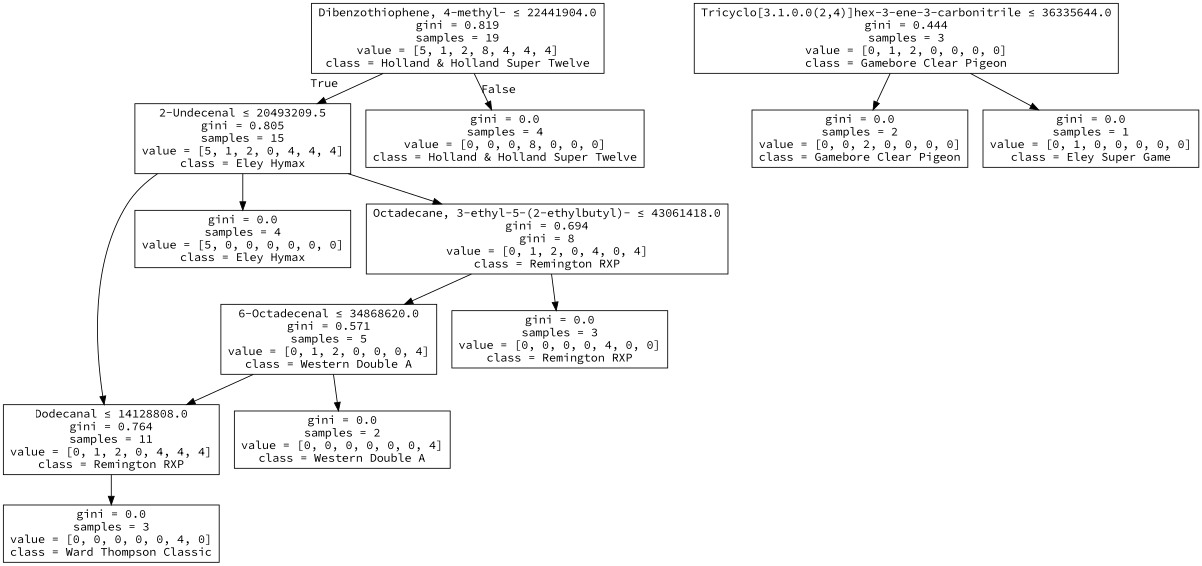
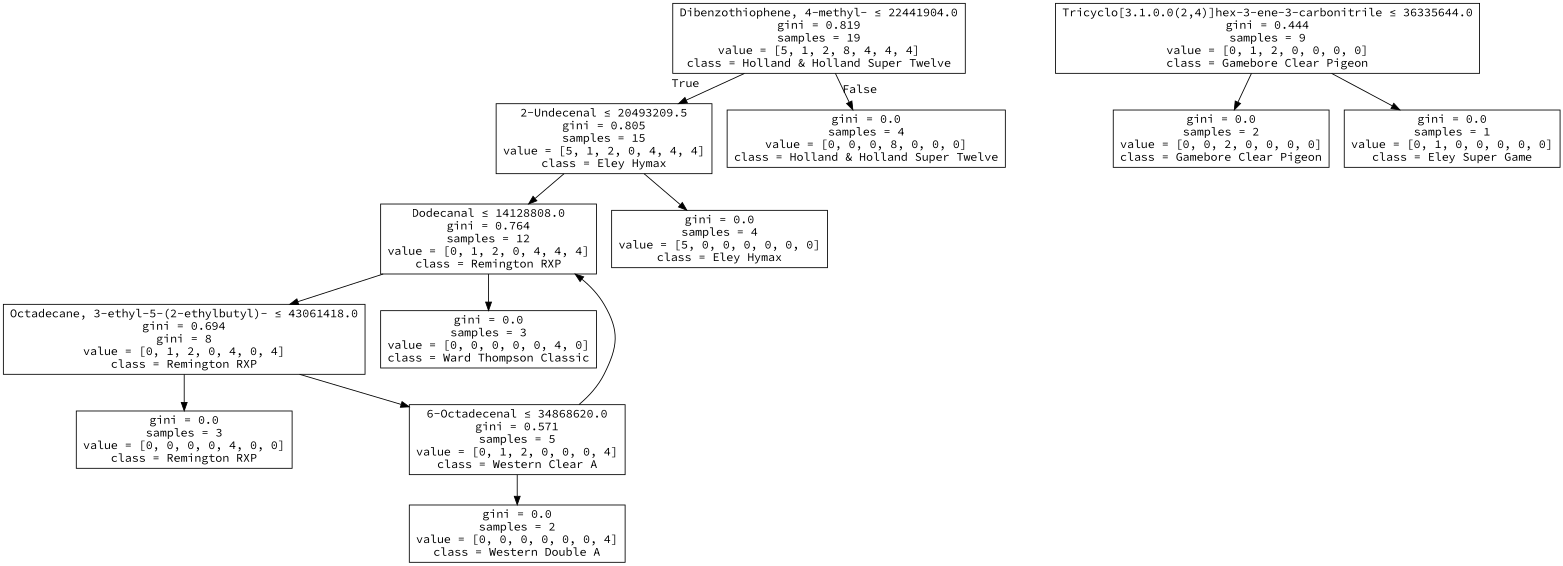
(906, 38) -> (1268, 38)
(391, 187) -> (341, 288)
(329, 364) -> (517, 465)
(111, 439) -> (489, 239)
